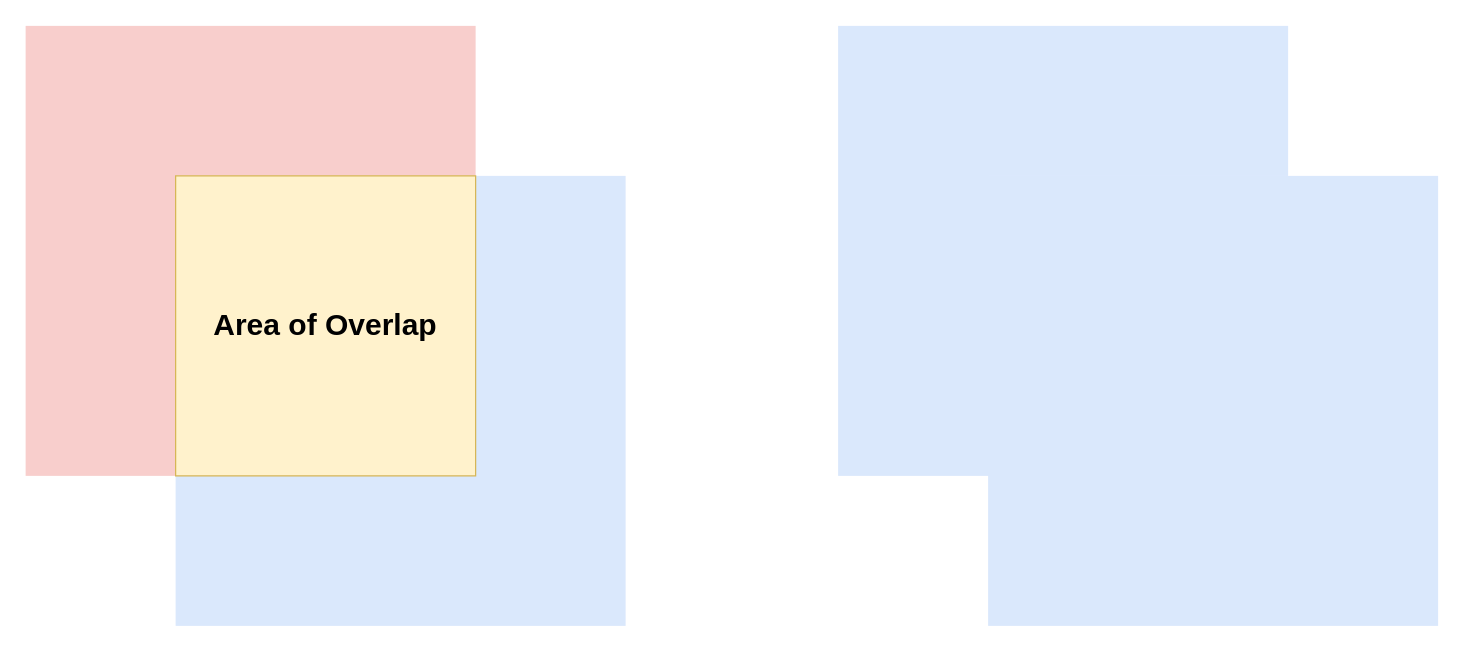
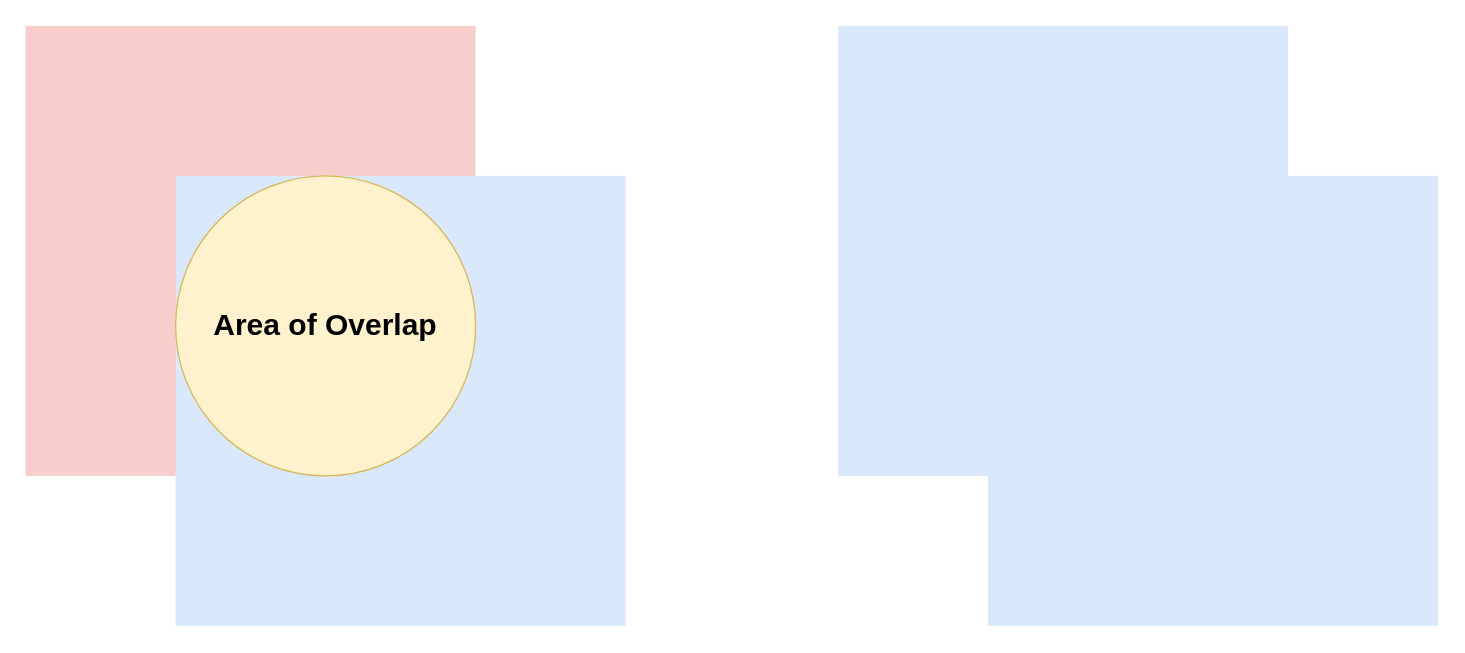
(326, 326) -> (326, 326)
